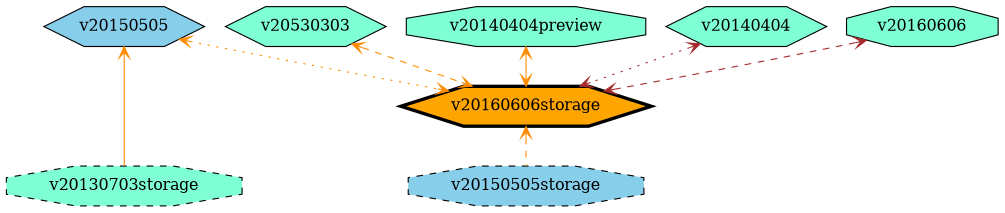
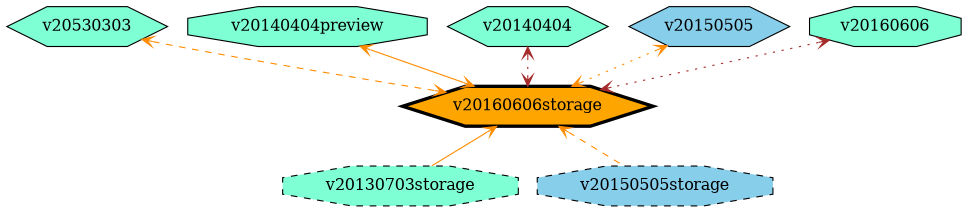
(735, 67) -> (715, 65)
(124, 112) -> (459, 149)
